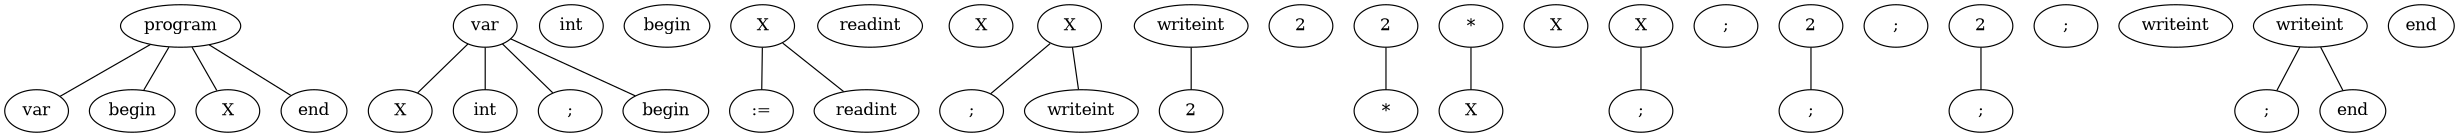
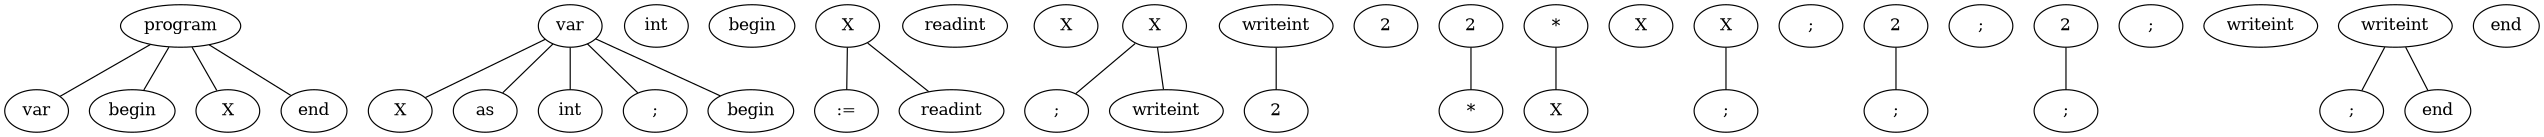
none -> (485, 111)
